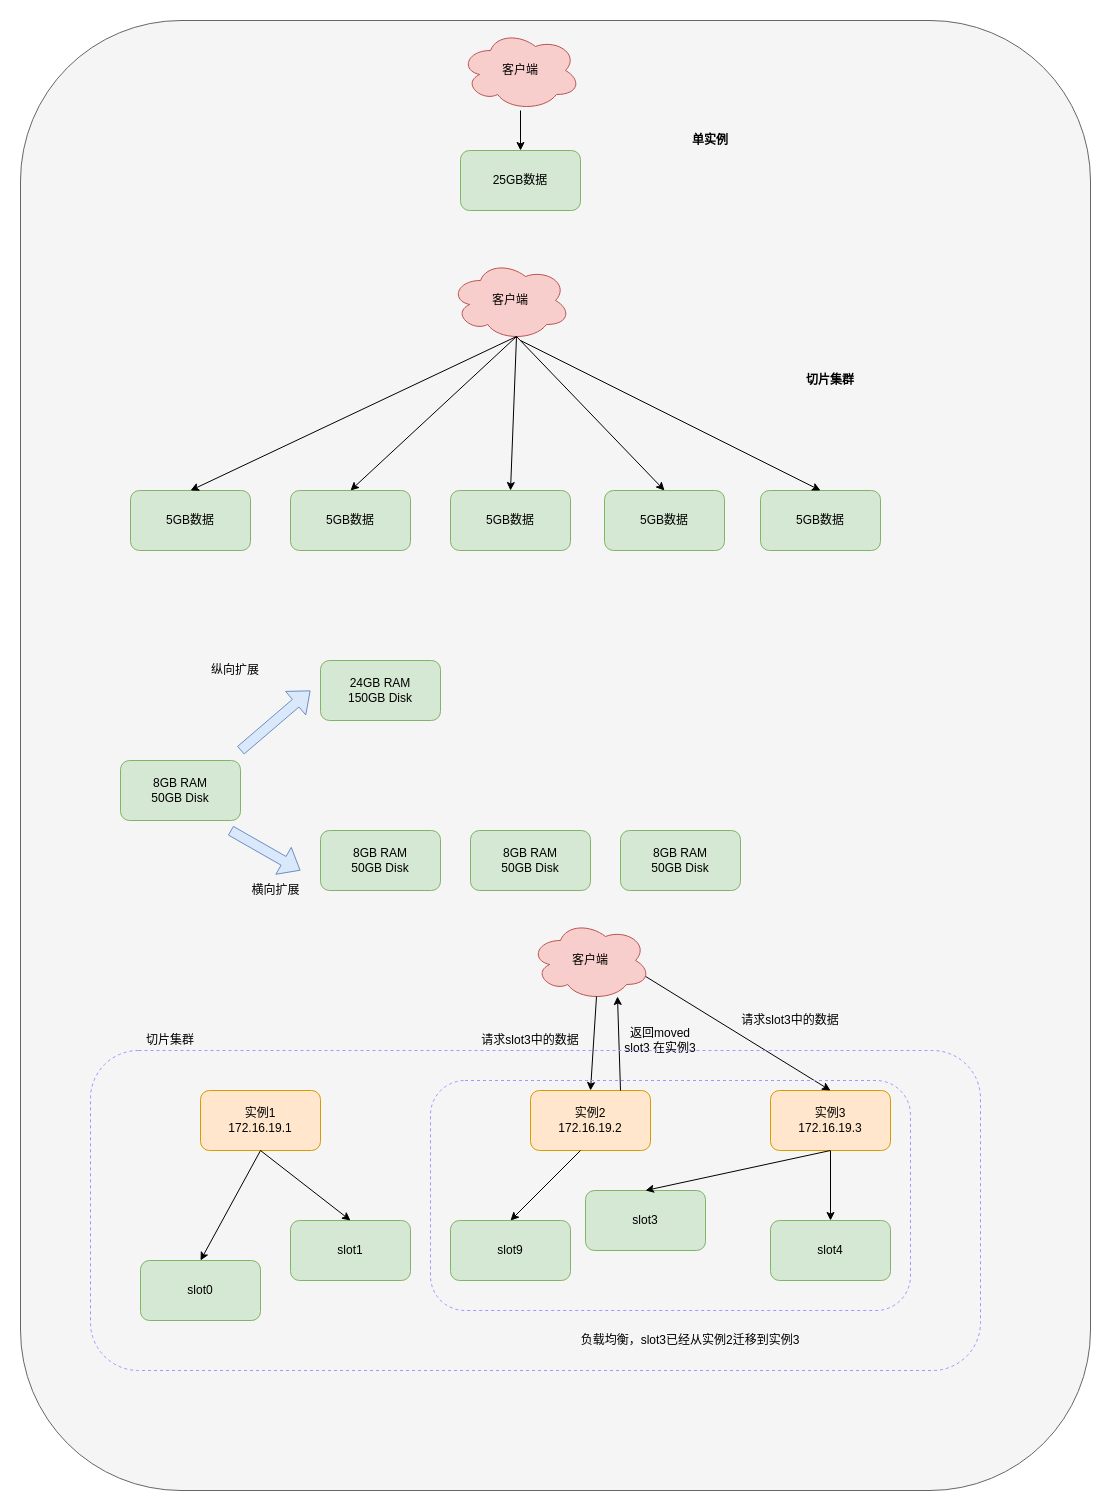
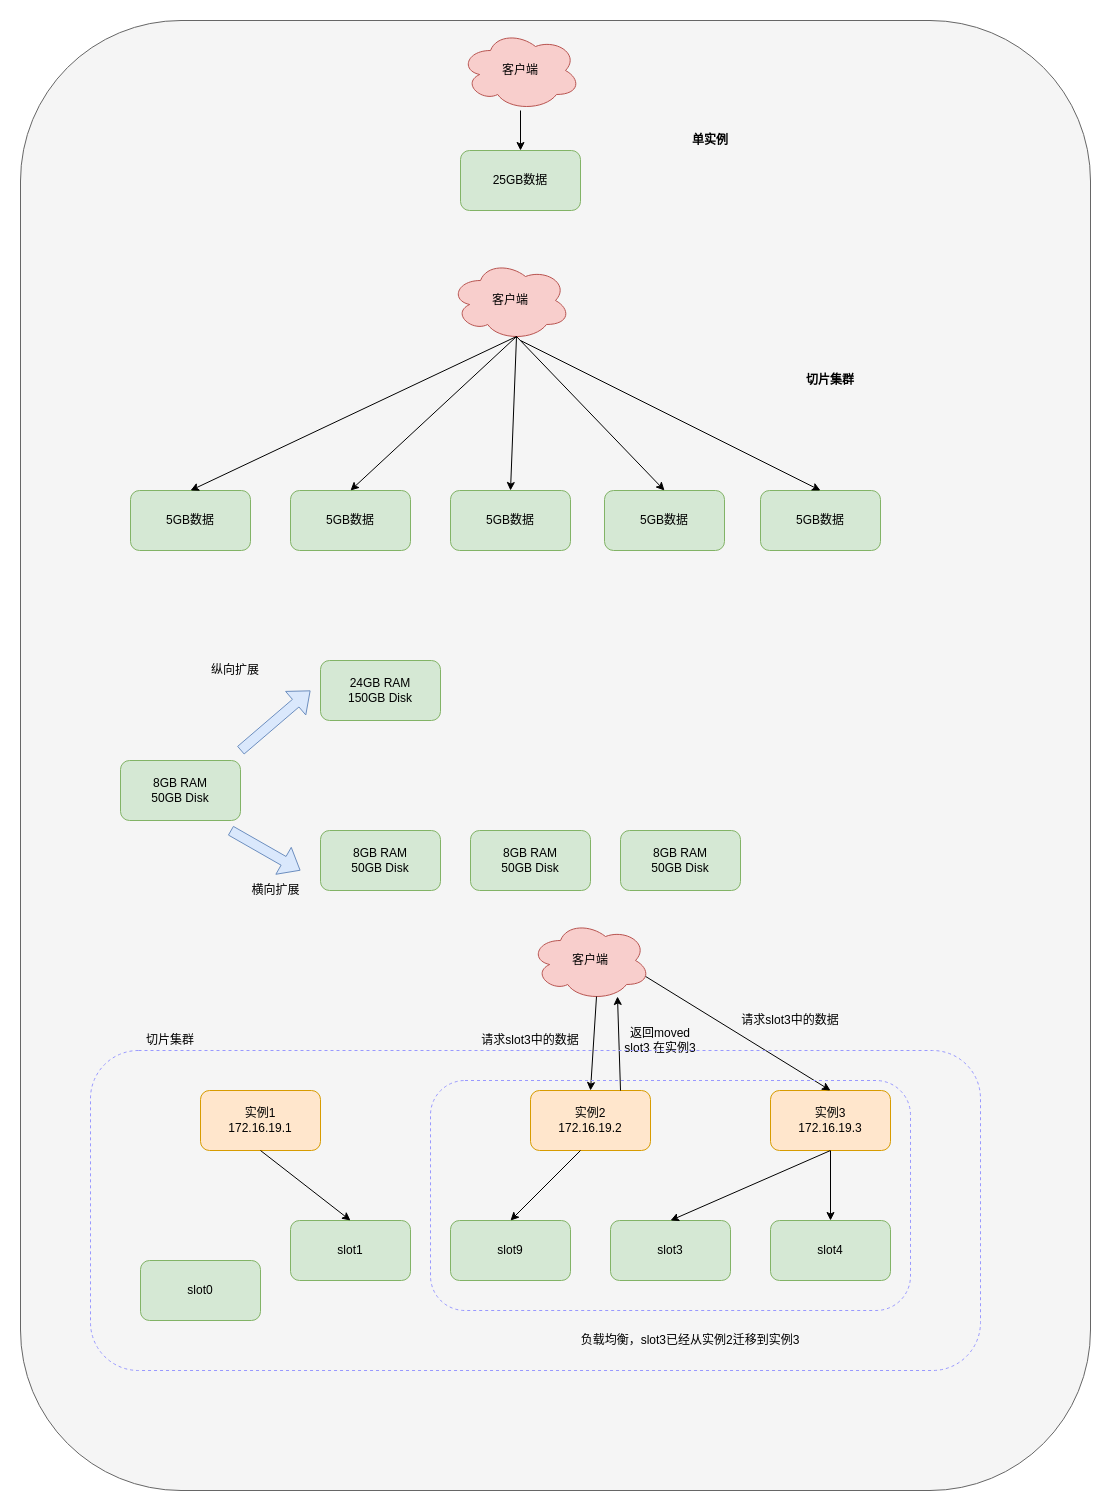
(232, 1204) -> none
(646, 1221) -> (671, 1251)
